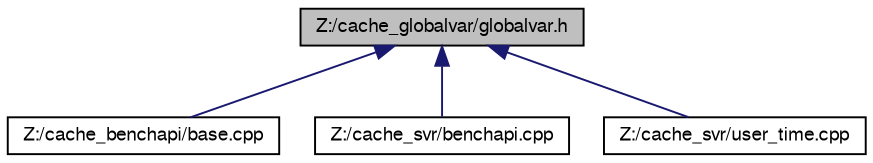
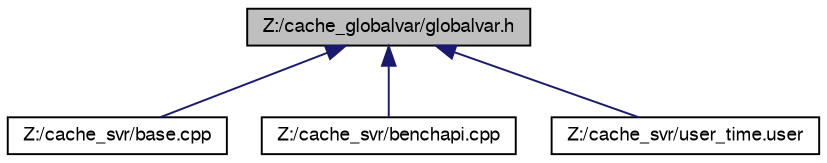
(143, 136) -> (117, 136)
(735, 136) -> (685, 136)
